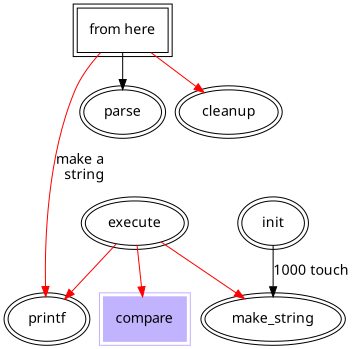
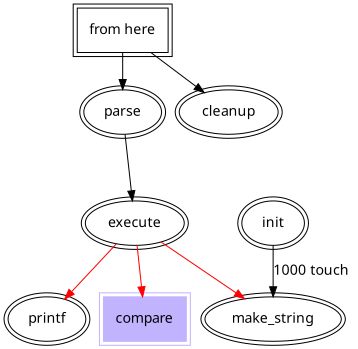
(174, 70) -> (174, 70)
none -> (128, 163)
(54, 164) -> none
